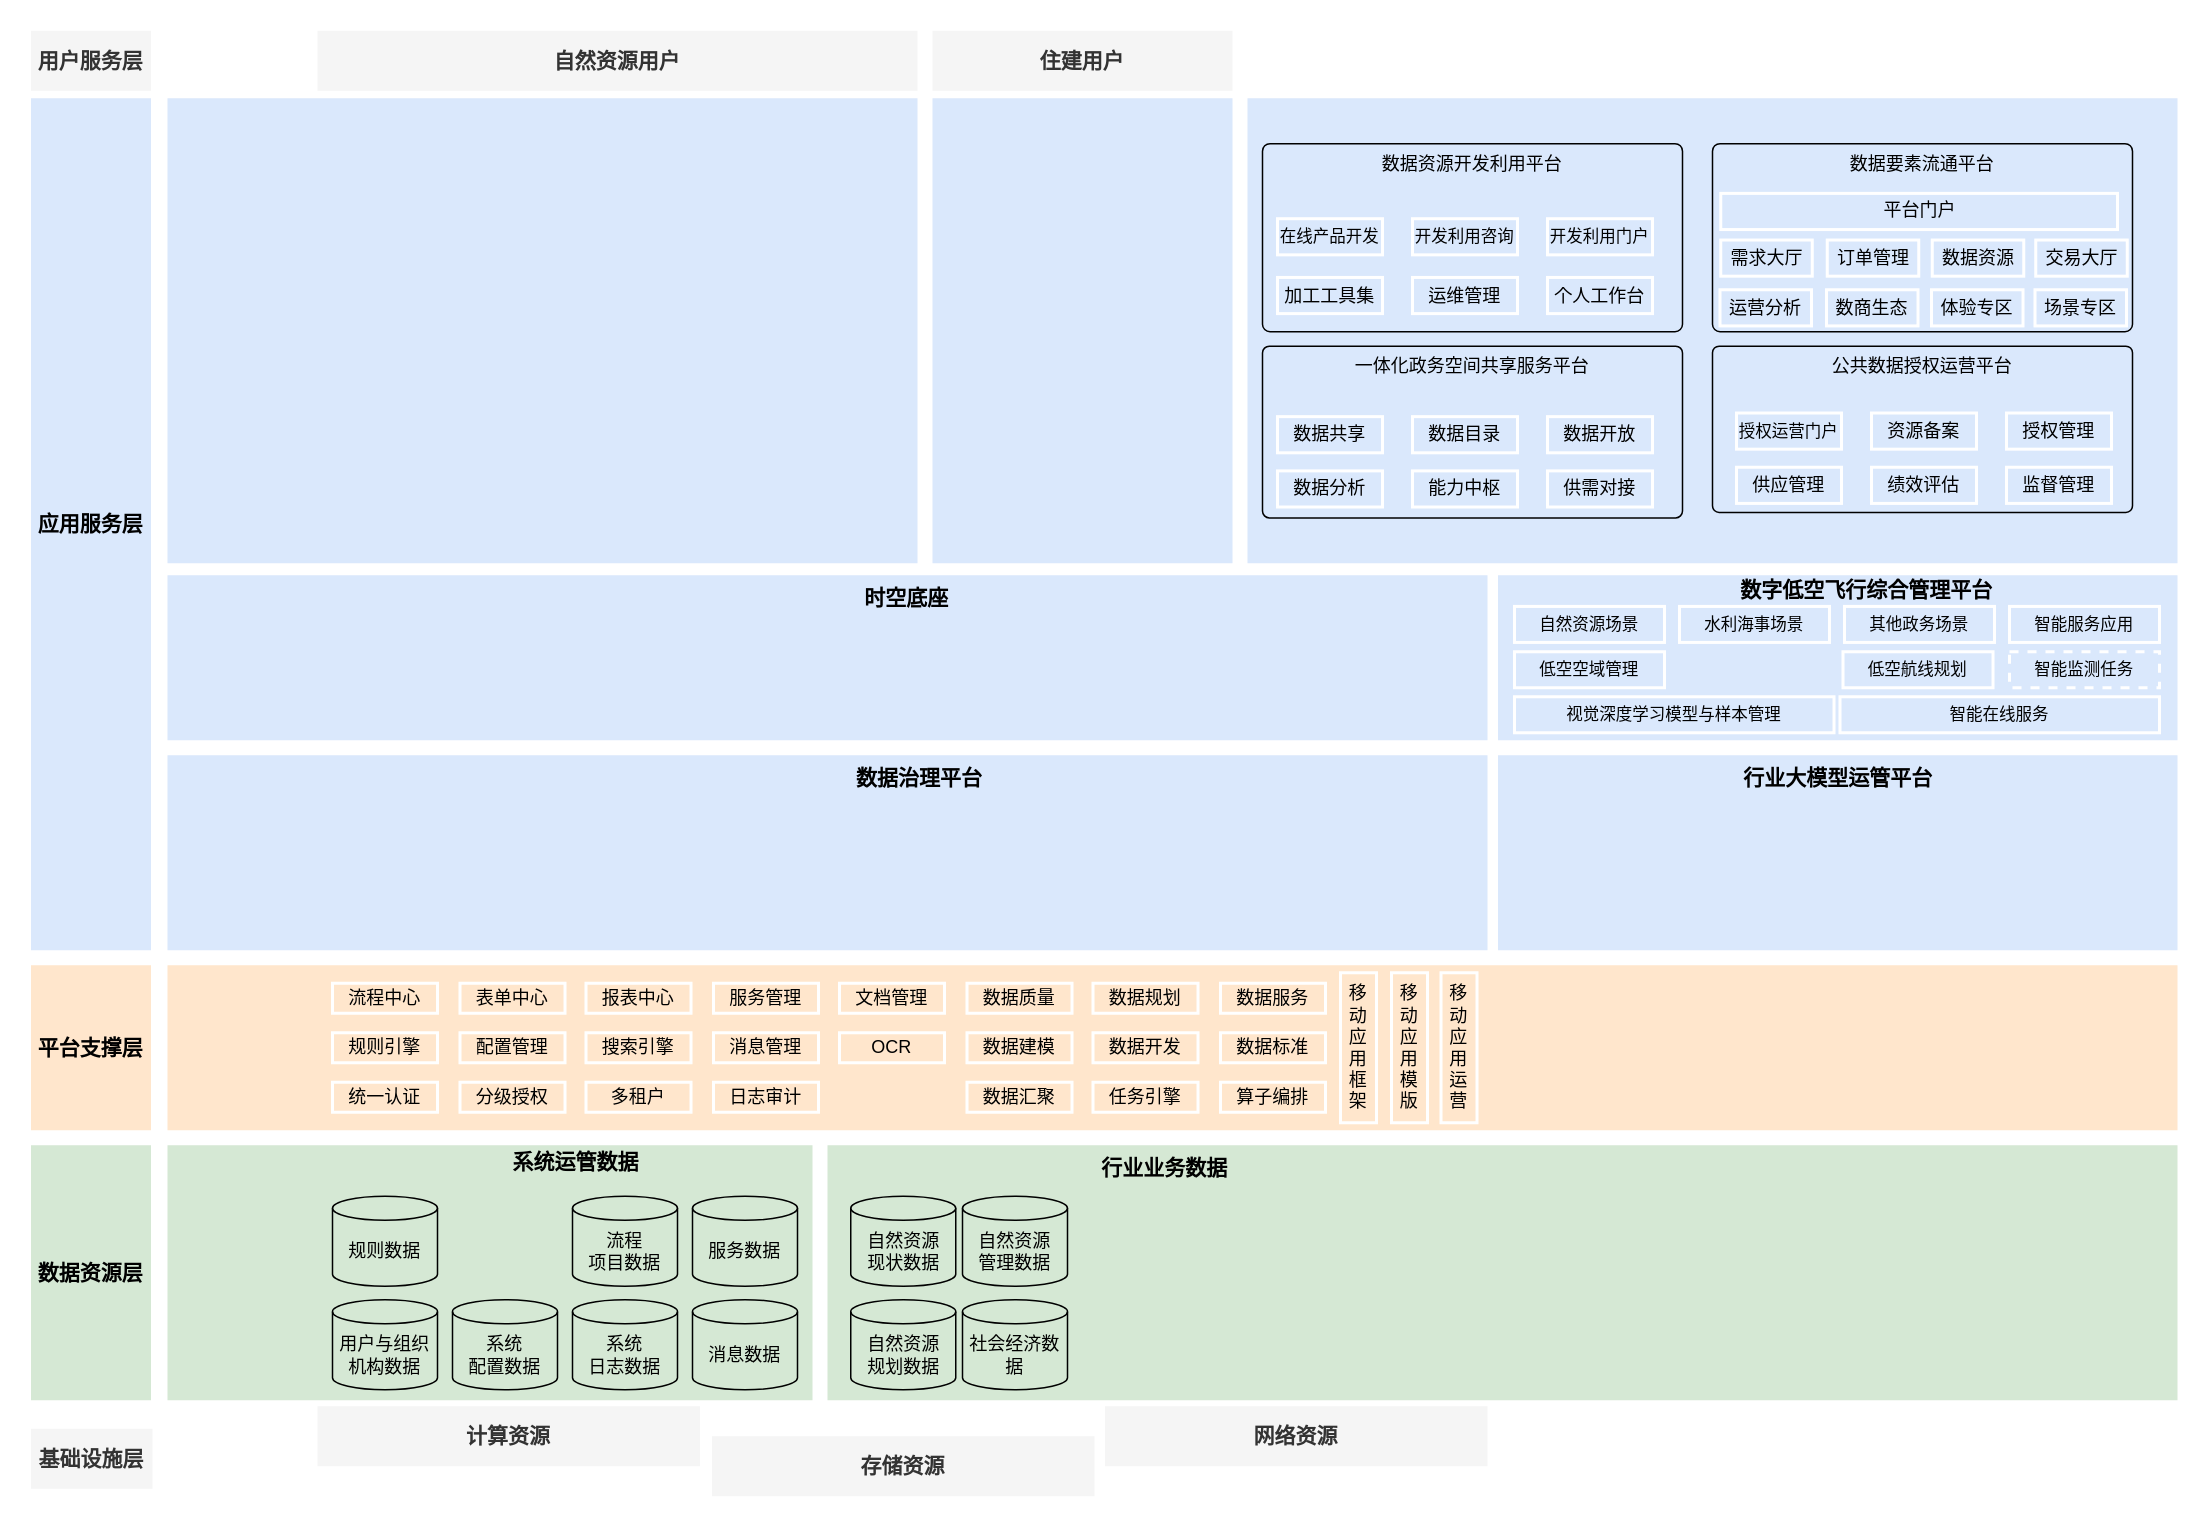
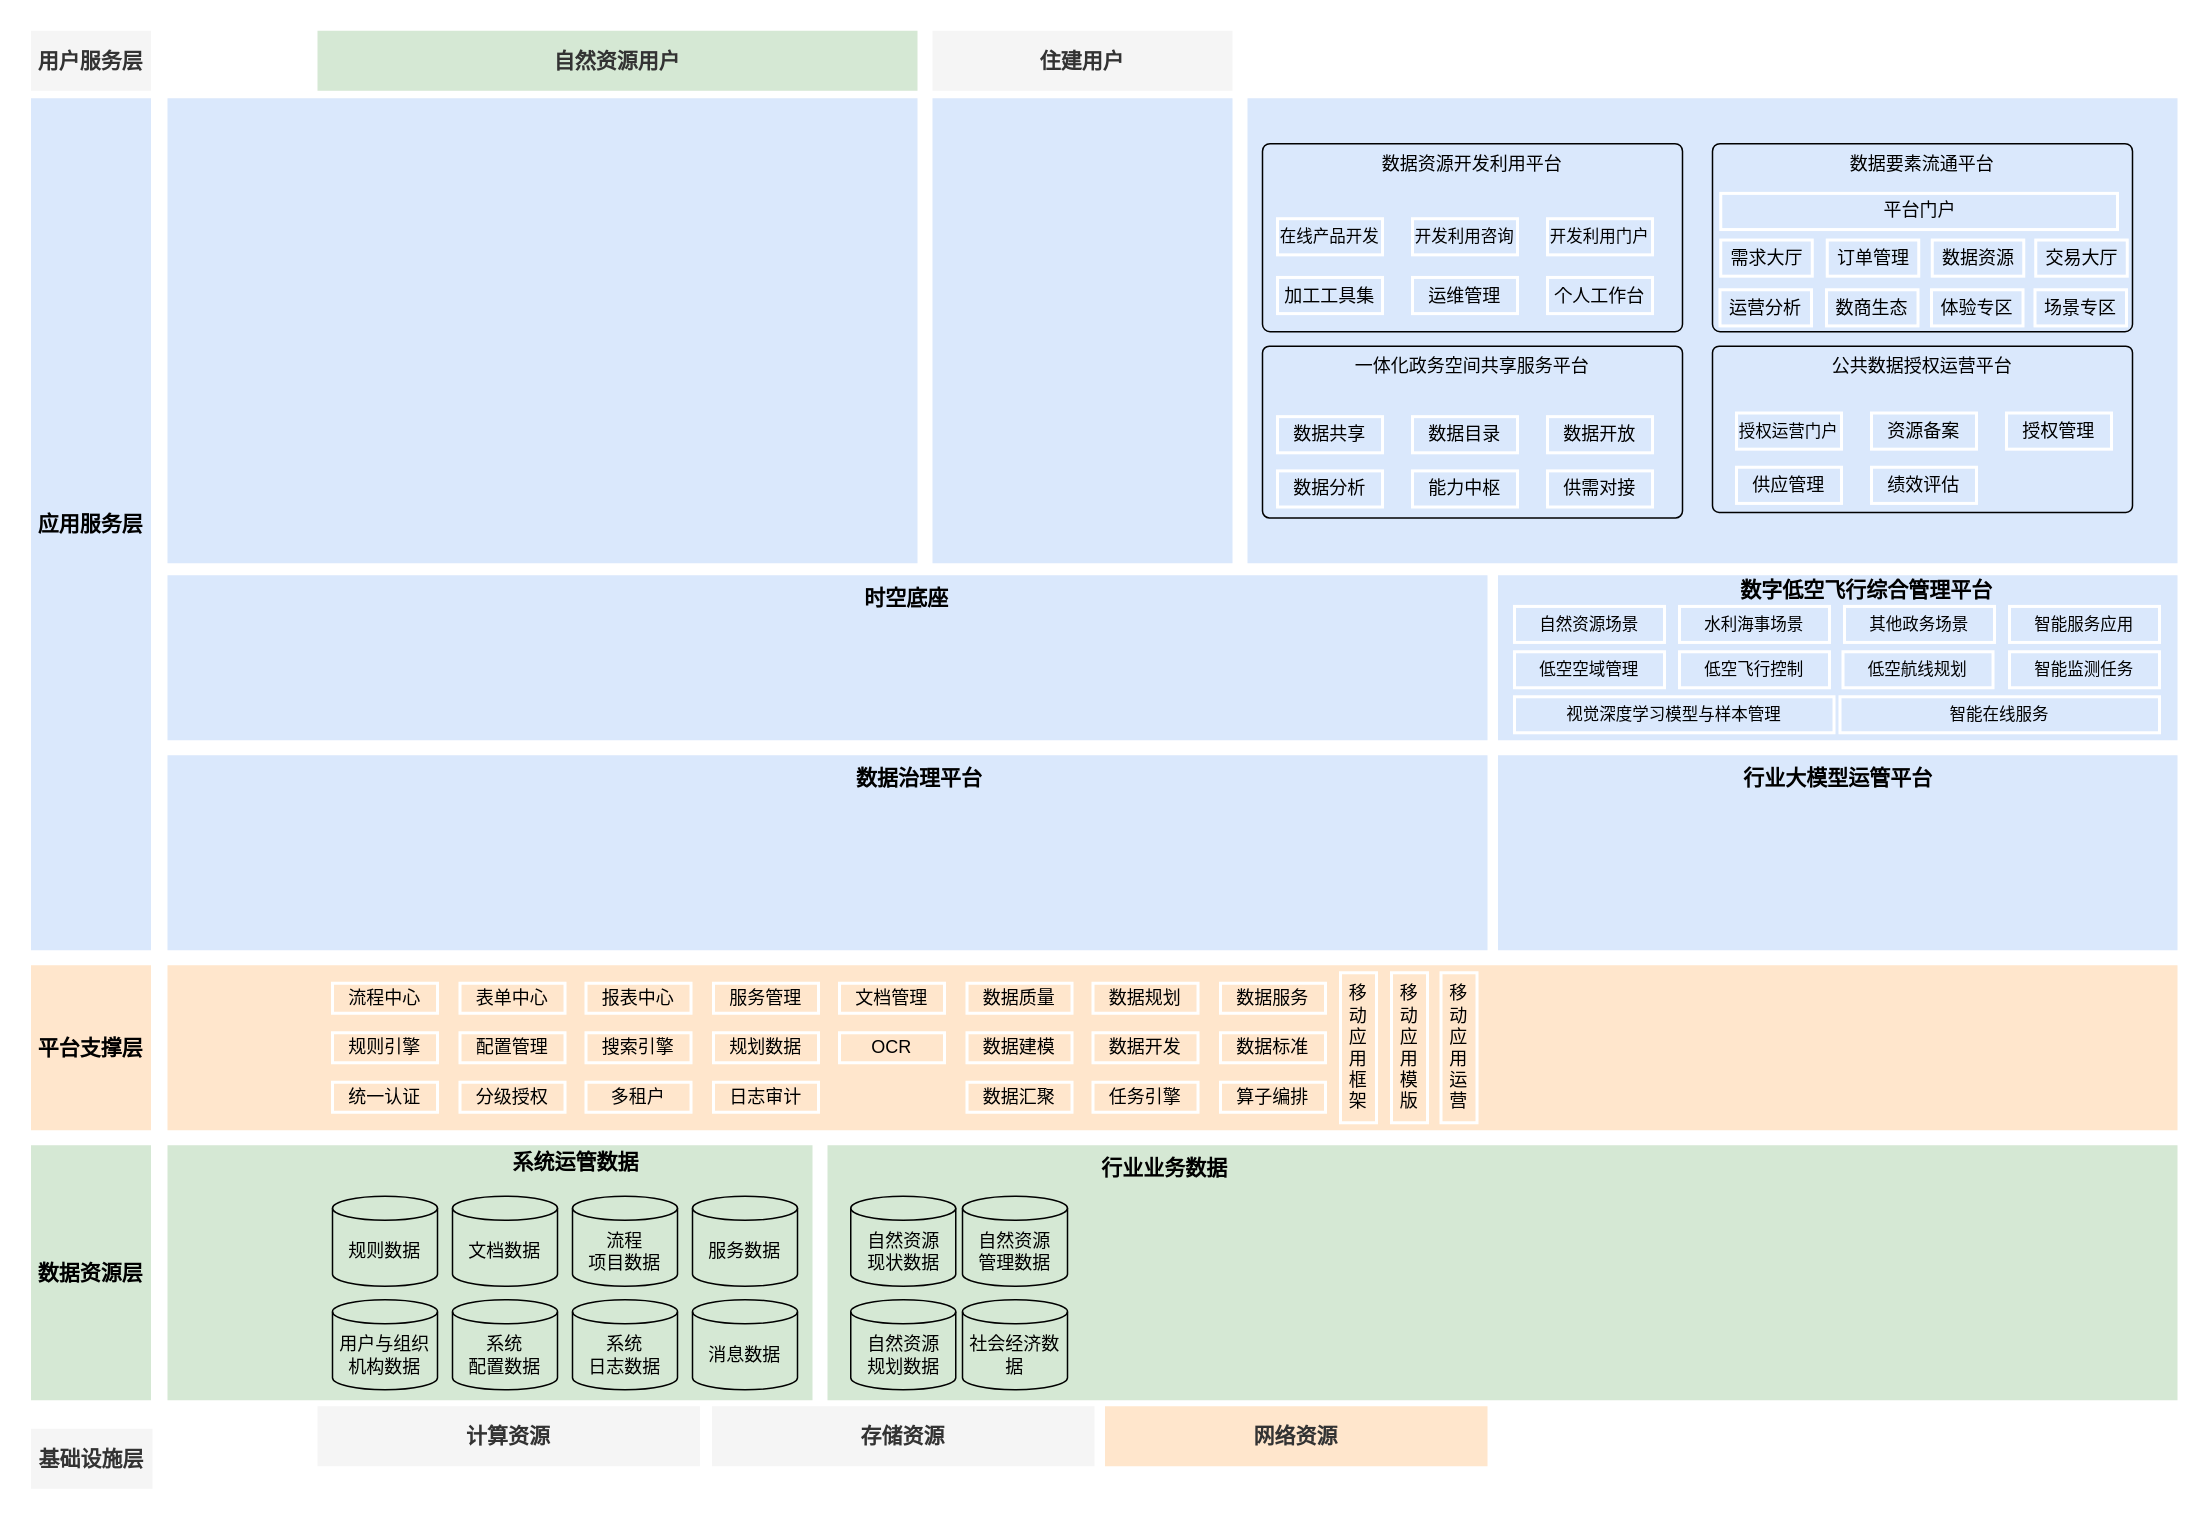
(617, 61) -> (617, 61)
(2059, 485) -> none
none -> (1754, 670)
(2084, 670) -> (2084, 670)
(766, 1048) -> (766, 1048)
none -> (505, 1241)
(1296, 1436) -> (1296, 1436)
(903, 1466) -> (903, 1436)
